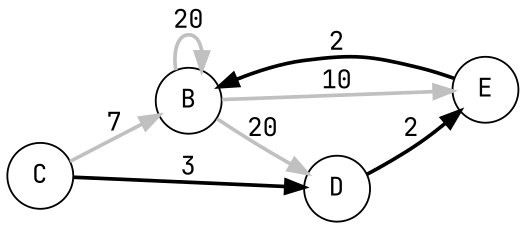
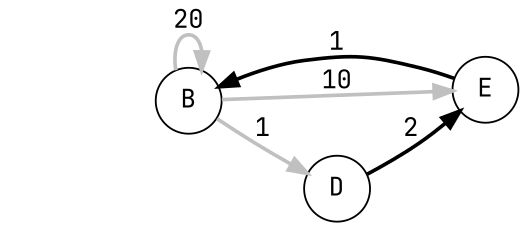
(337, 43) -> (337, 43)
(263, 129) -> (263, 129)
(40, 176) -> none
